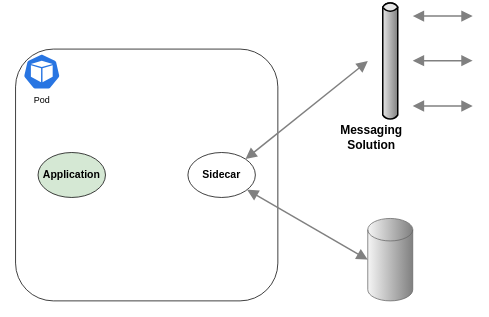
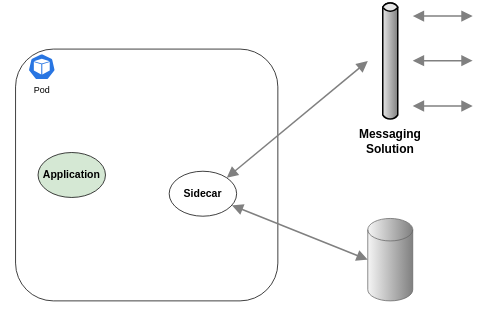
(42, 72) -> (42, 67)
(372, 138) -> (390, 141)
(222, 175) -> (203, 194)
